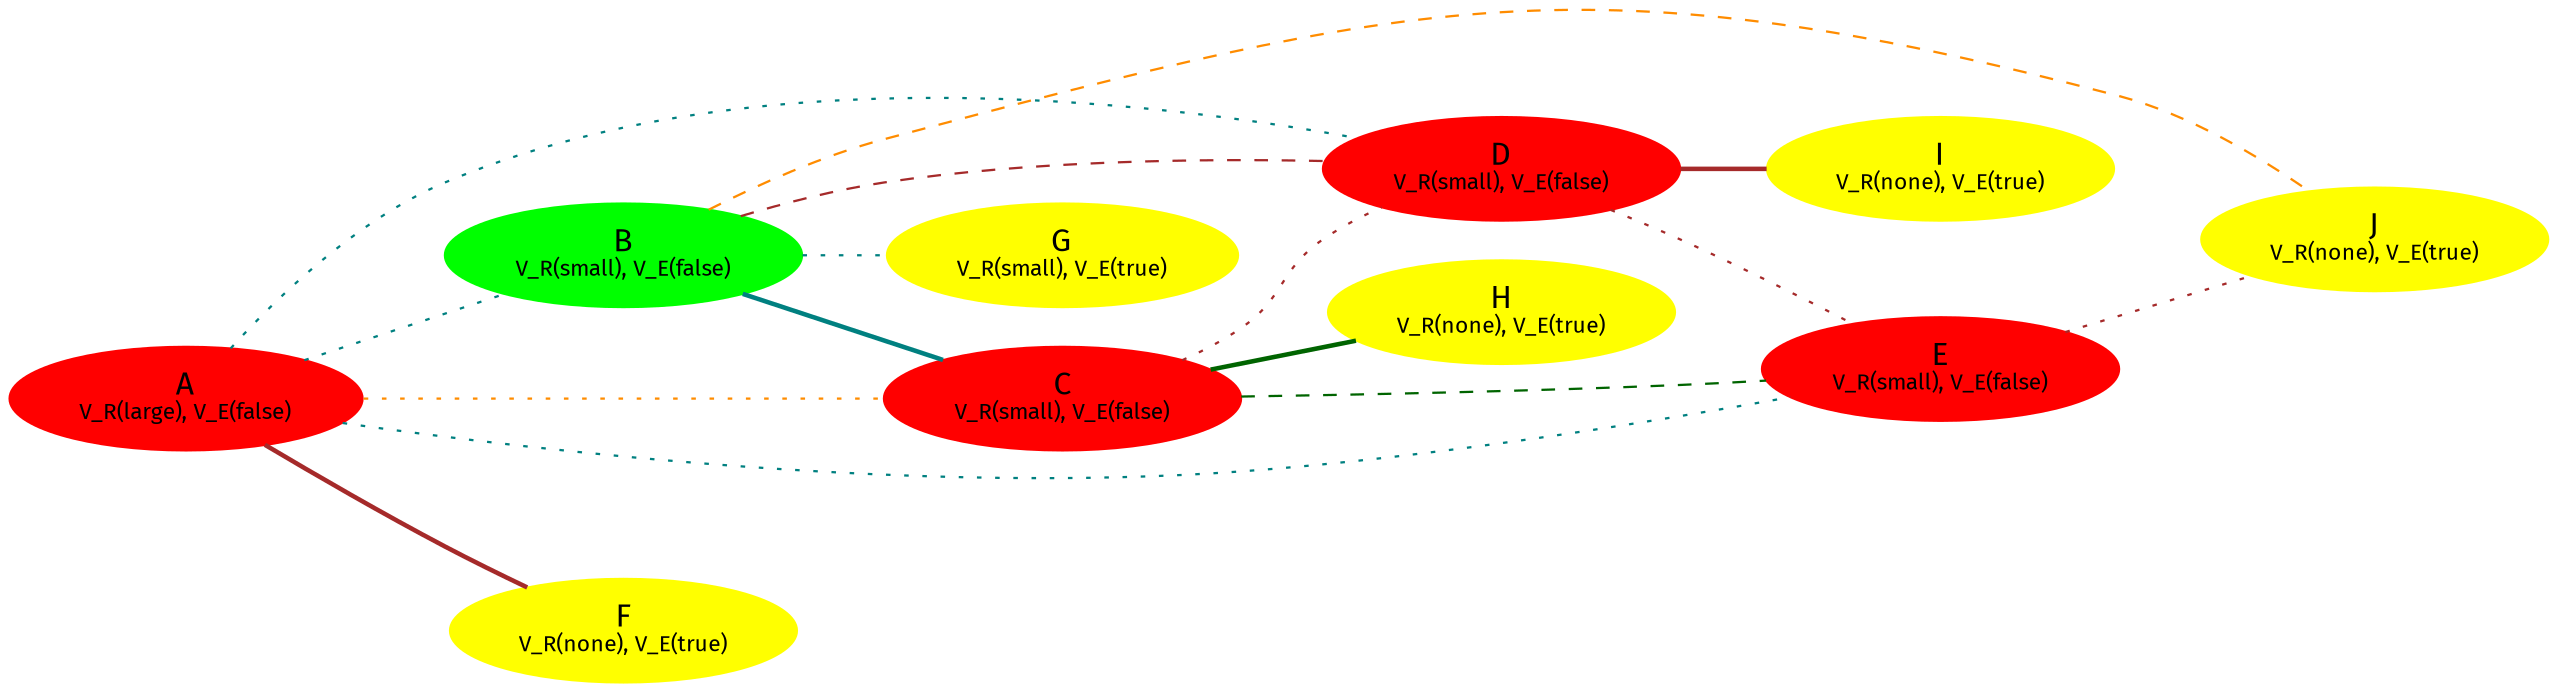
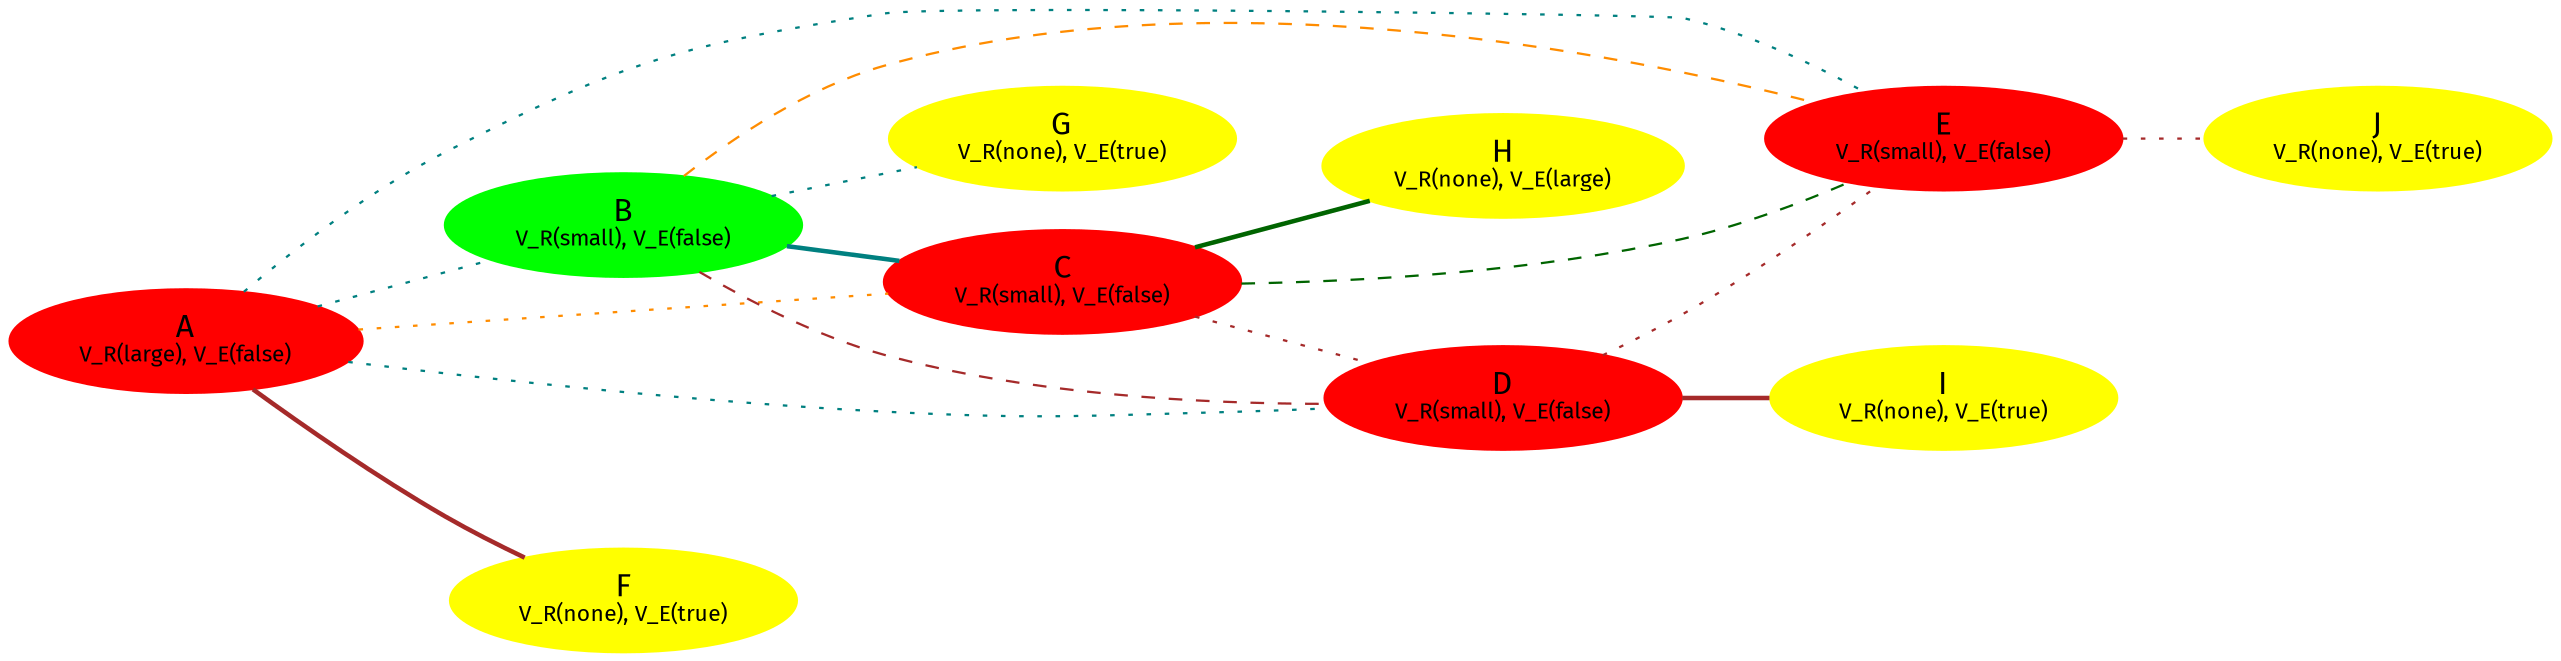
(1511, 12) -> (1207, 24)
(1062, 269) -> (1062, 152)
(1502, 326) -> (1503, 180)
